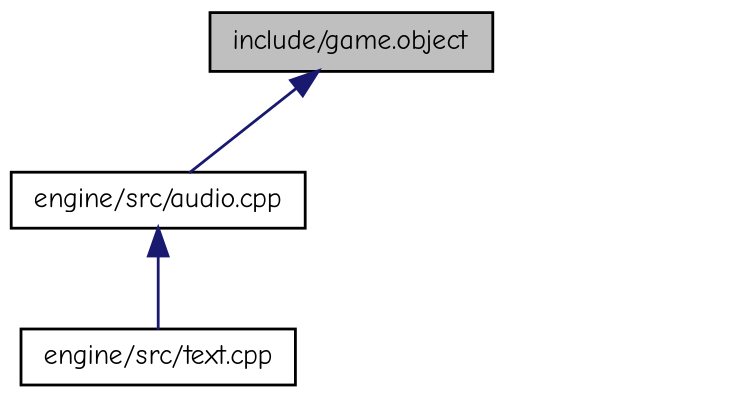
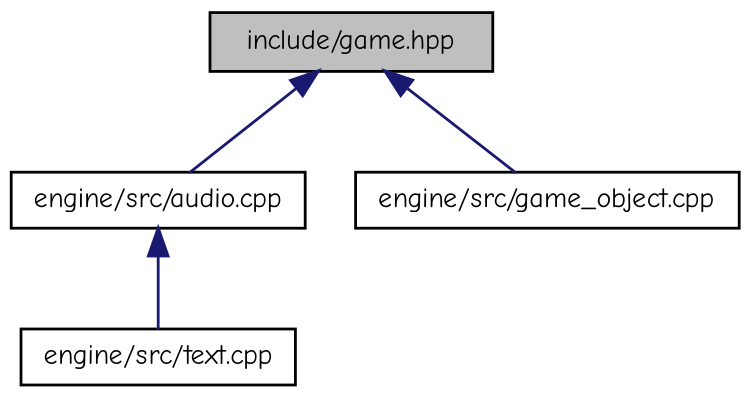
(351, 42) -> (351, 42)
none -> (547, 200)
